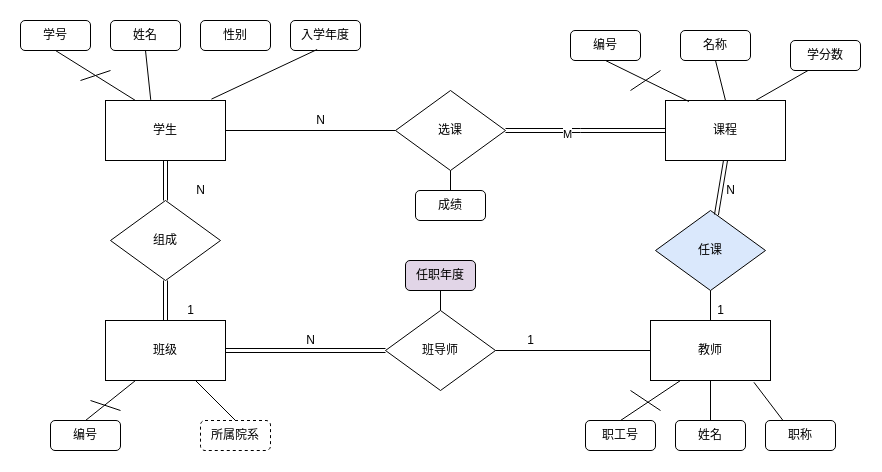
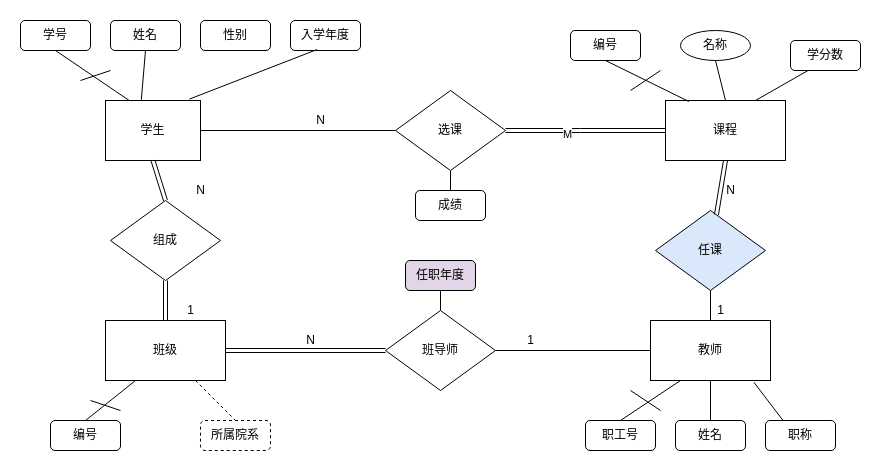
(716, 46) -> (716, 46)
(166, 131) -> (153, 131)
(216, 401) -> (216, 401)
